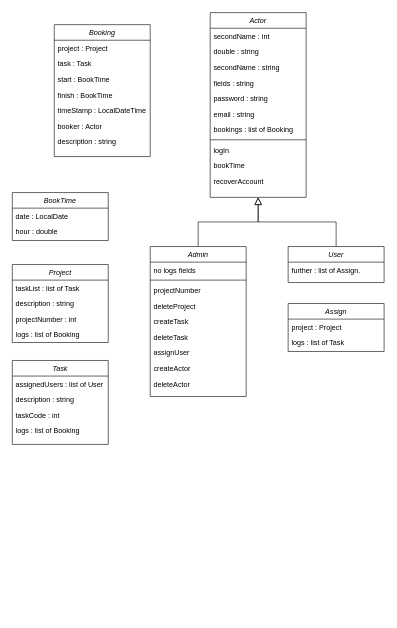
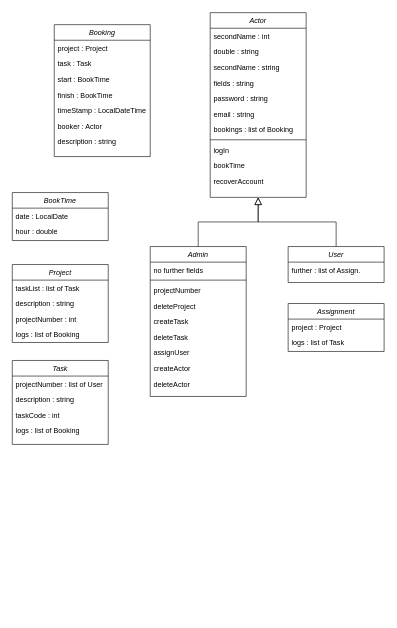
(177, 270) -> (184, 270)
(336, 311) -> (336, 311)
(65, 384) -> (65, 384)
